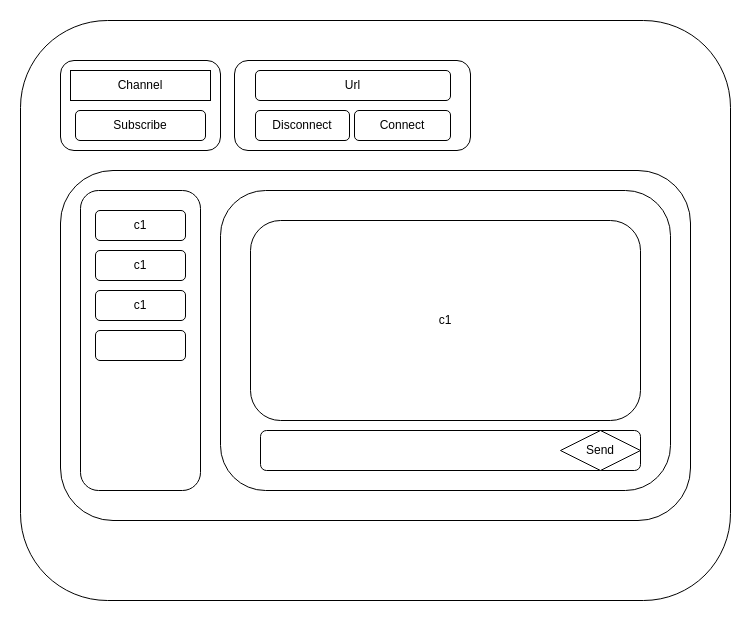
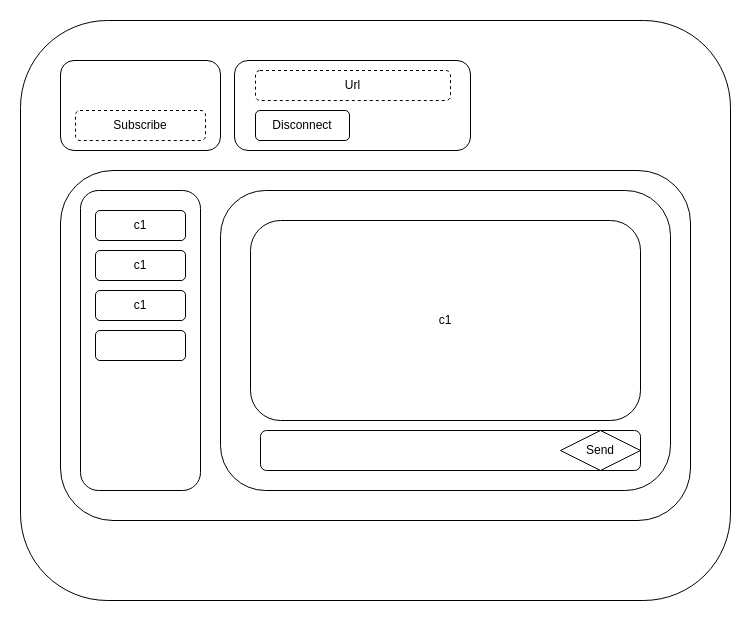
(141, 86) -> none
(353, 86) -> (353, 86)
(141, 126) -> (141, 126)
(403, 126) -> none
